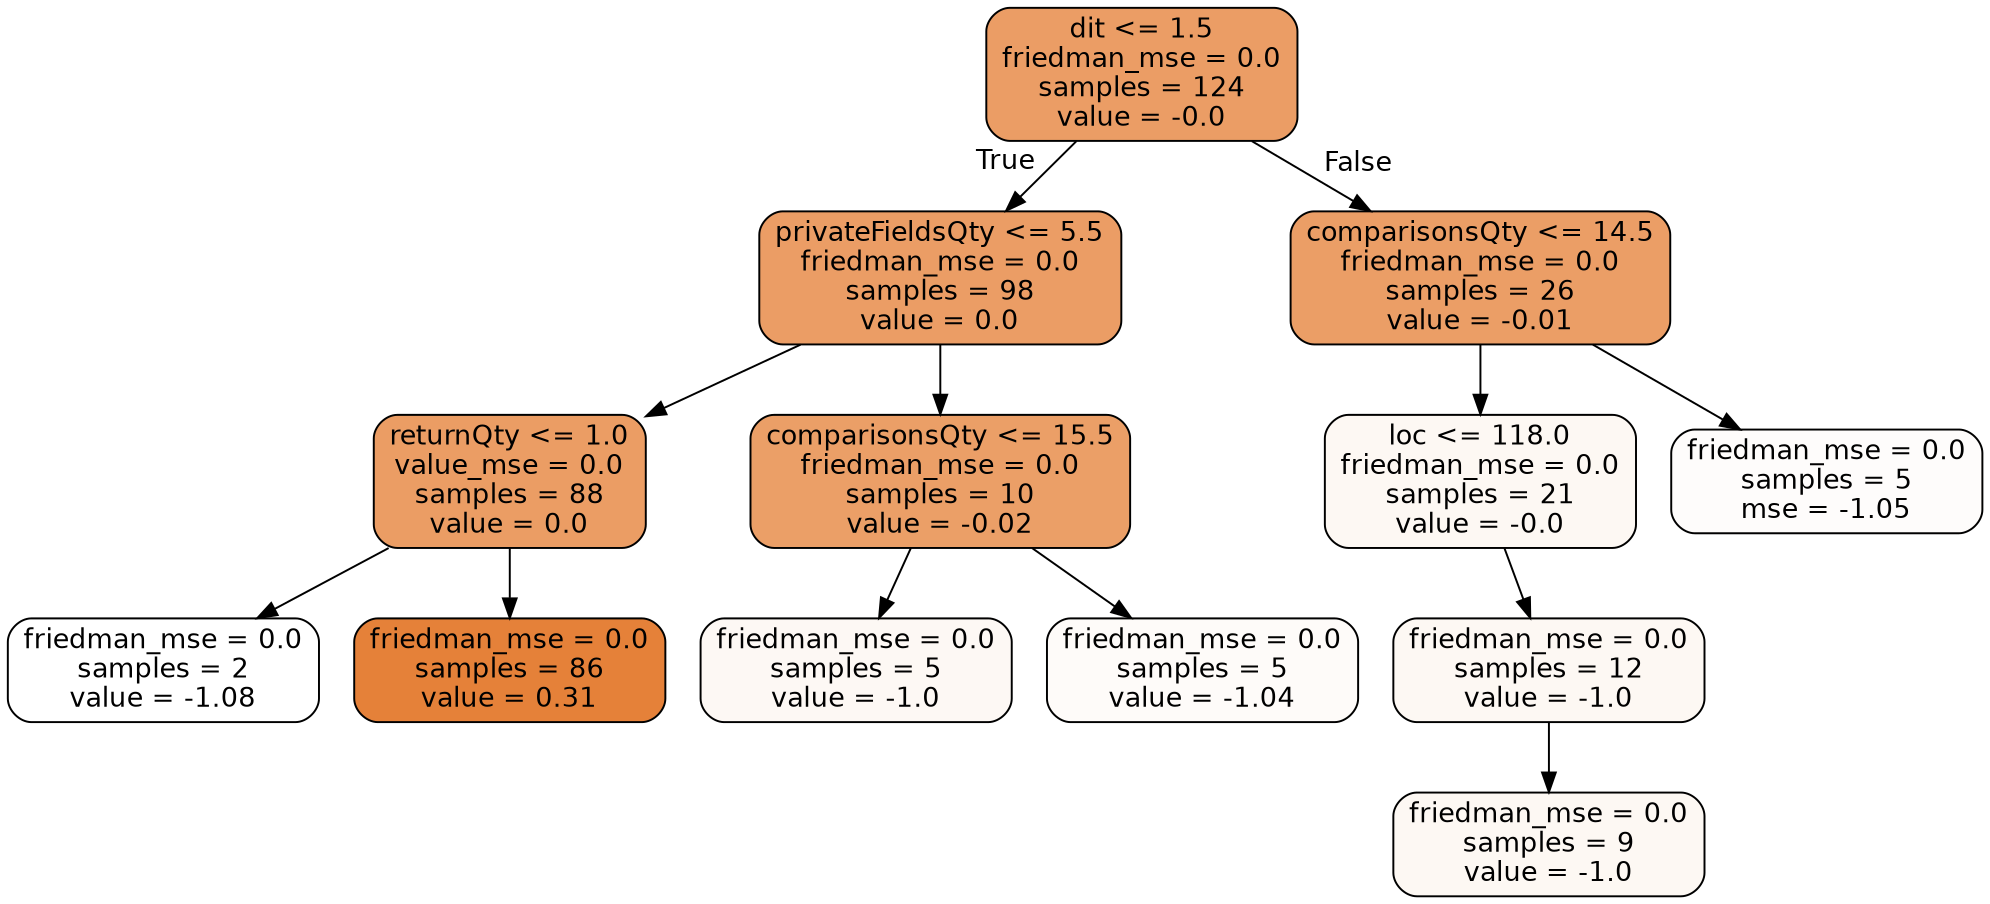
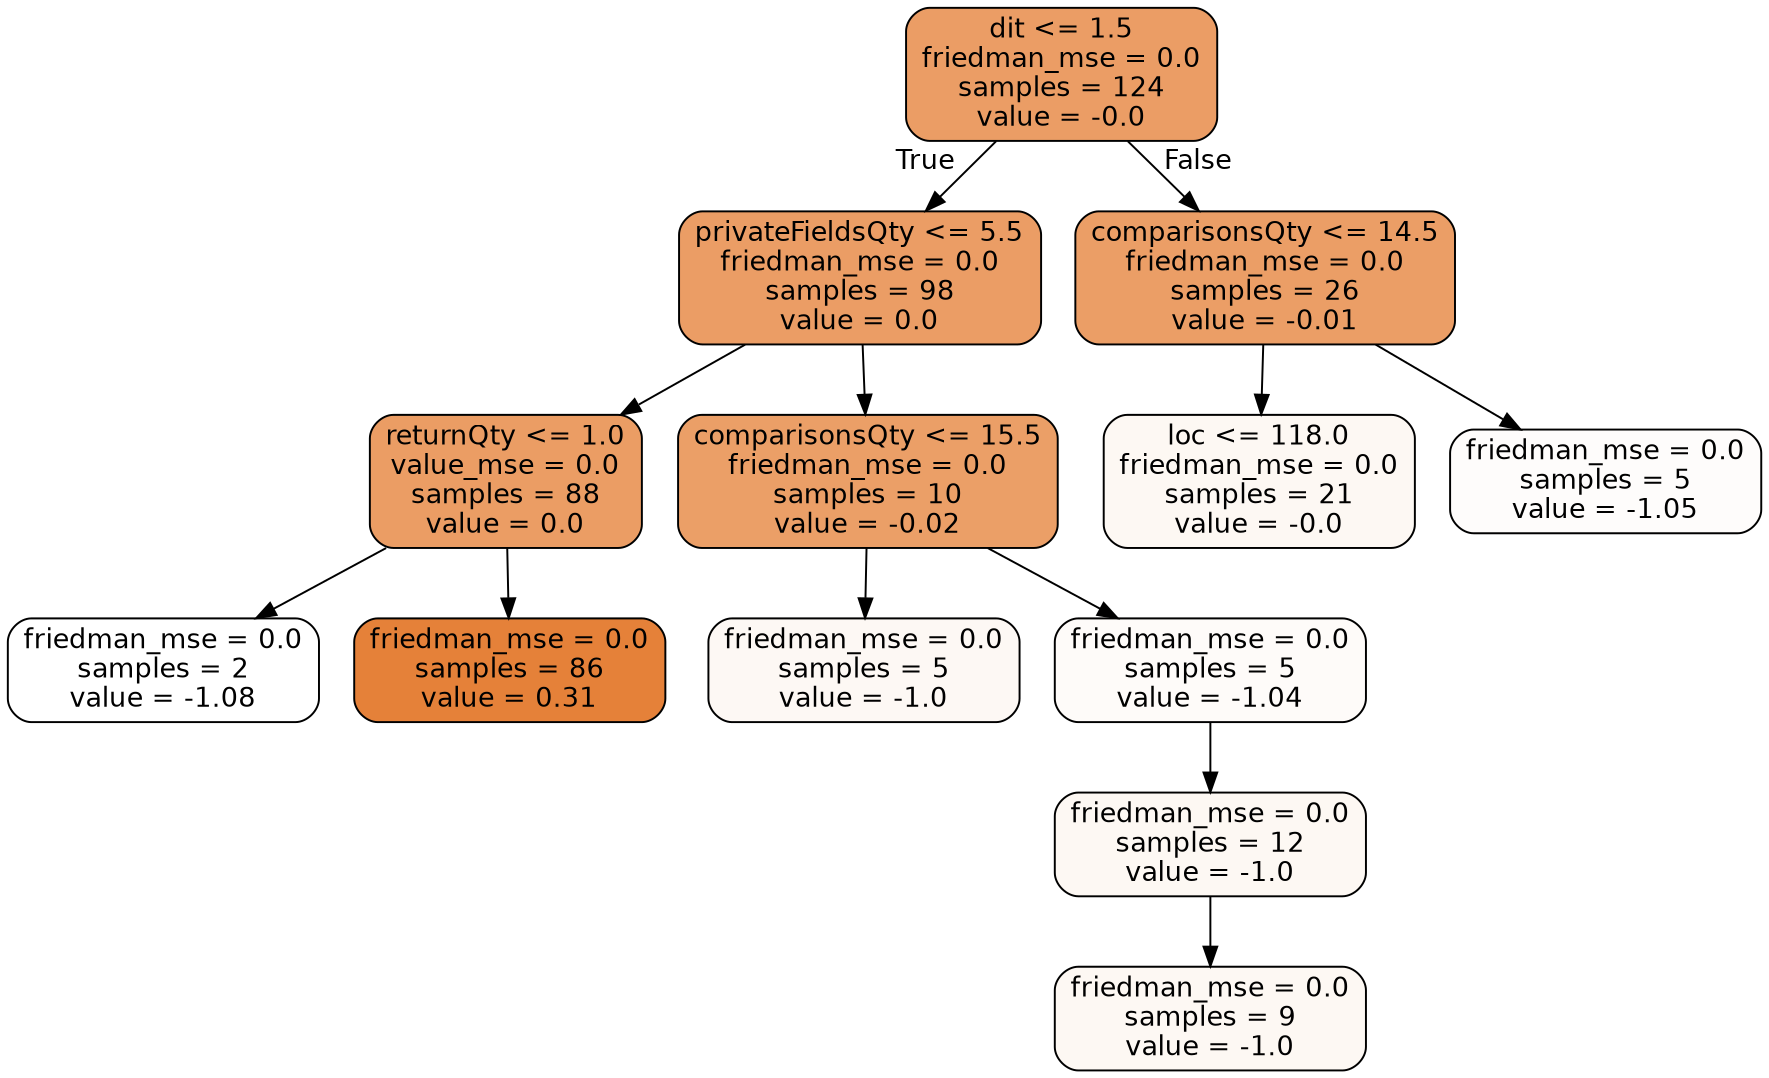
(1827, 481) -> (1606, 481)
(1514, 574) -> (1210, 747)
